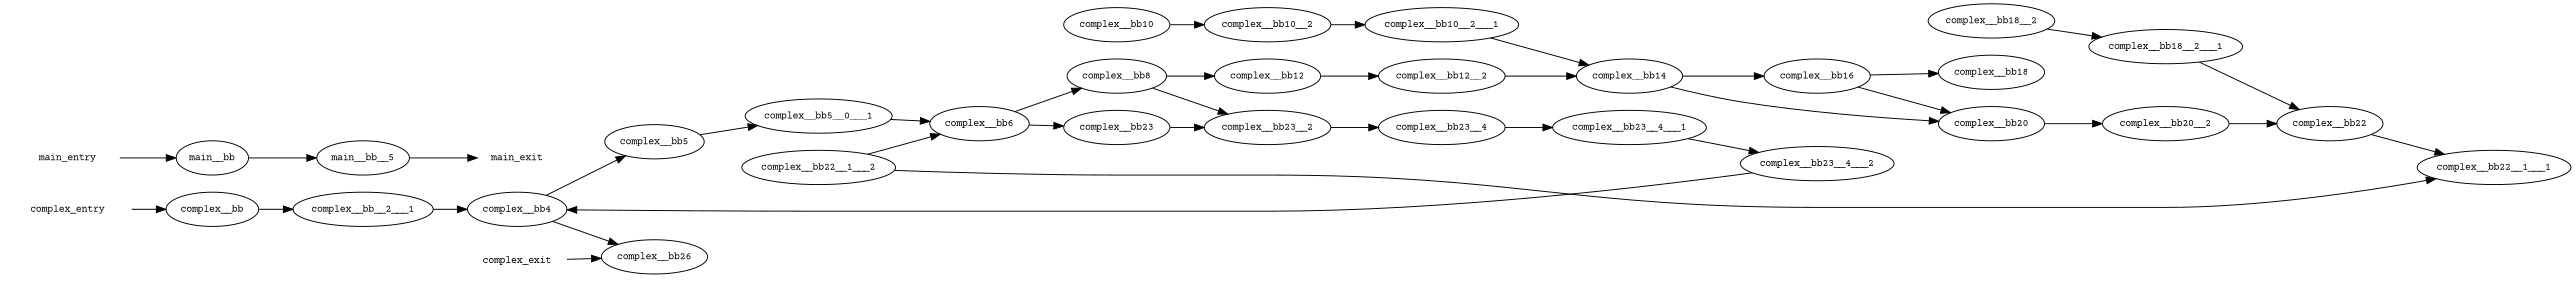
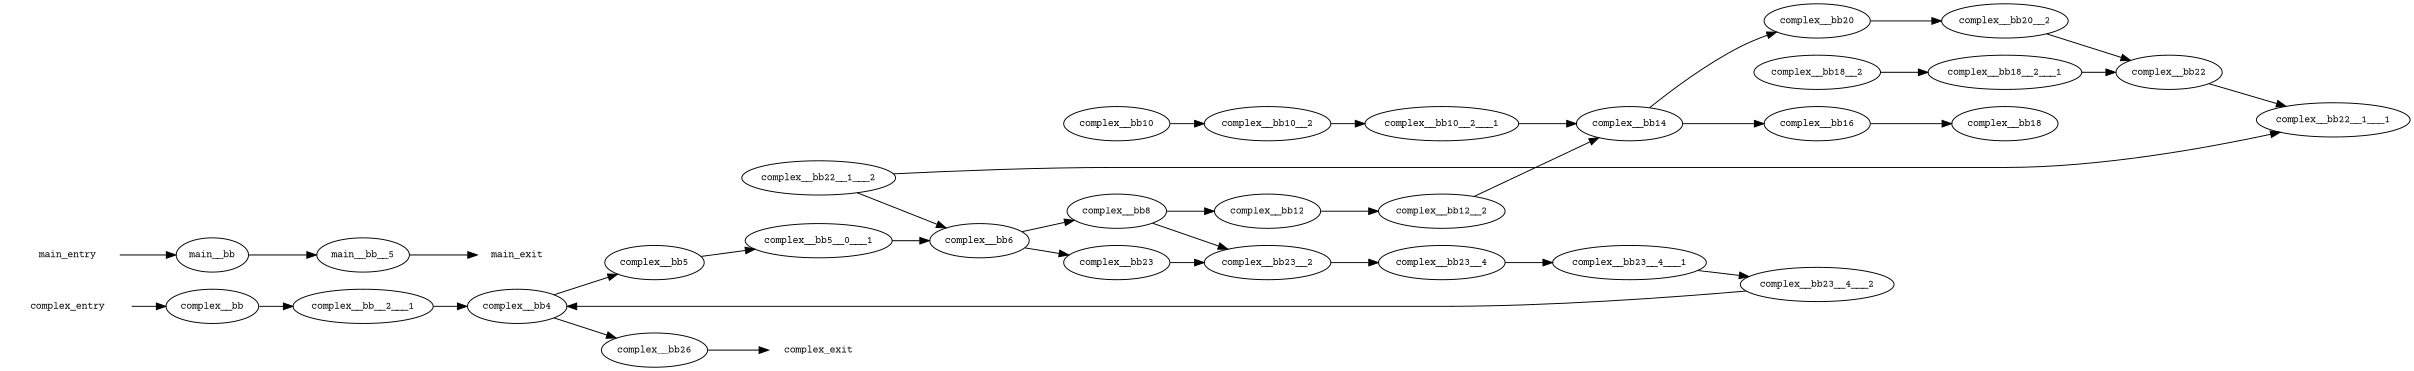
(1900, 99) -> none
(579, 259) -> (734, 350)
